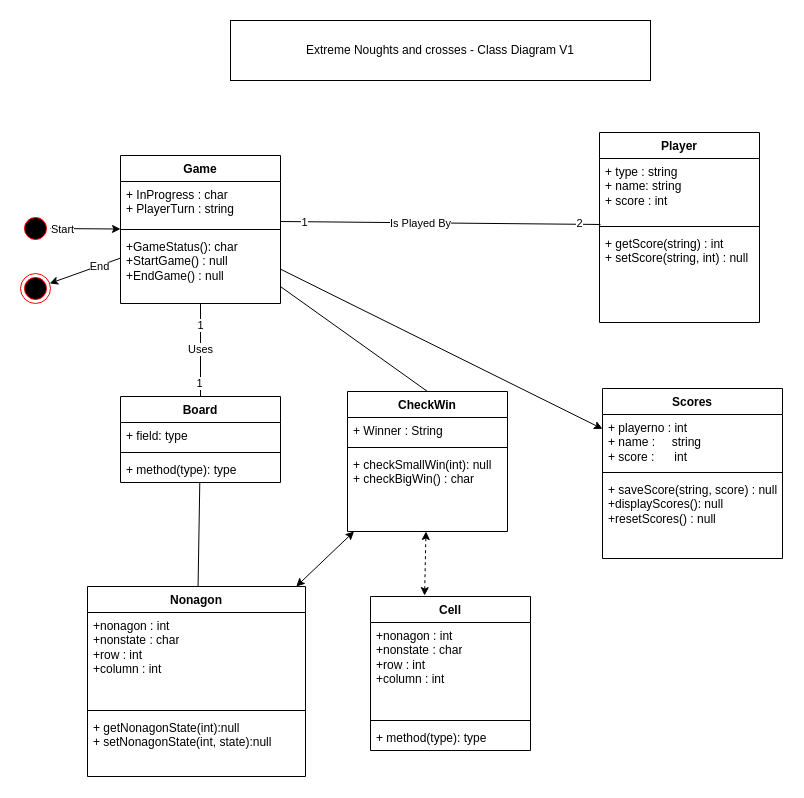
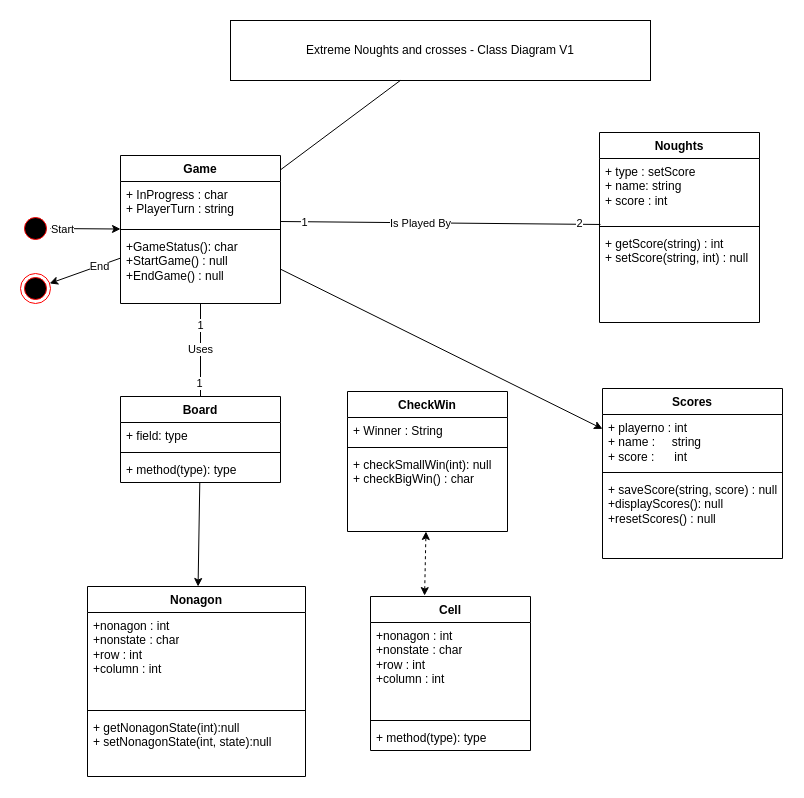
(680, 147) -> (680, 147)
(648, 187) -> (656, 187)
(355, 340) -> (340, 125)
(325, 559) -> none
(198, 580) -> (198, 578)
